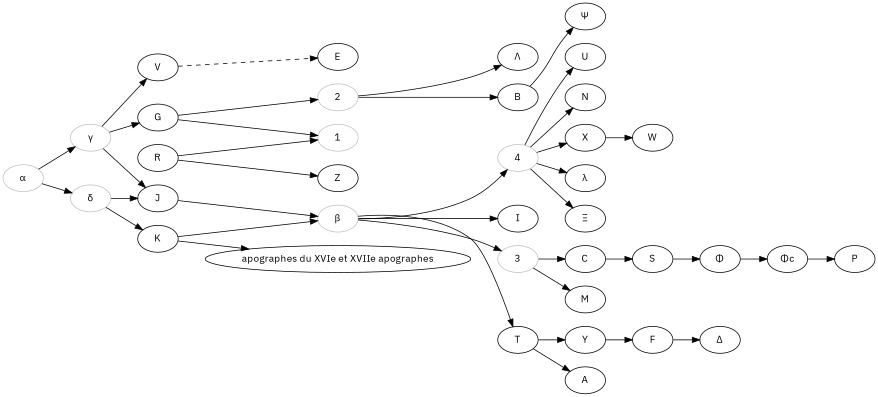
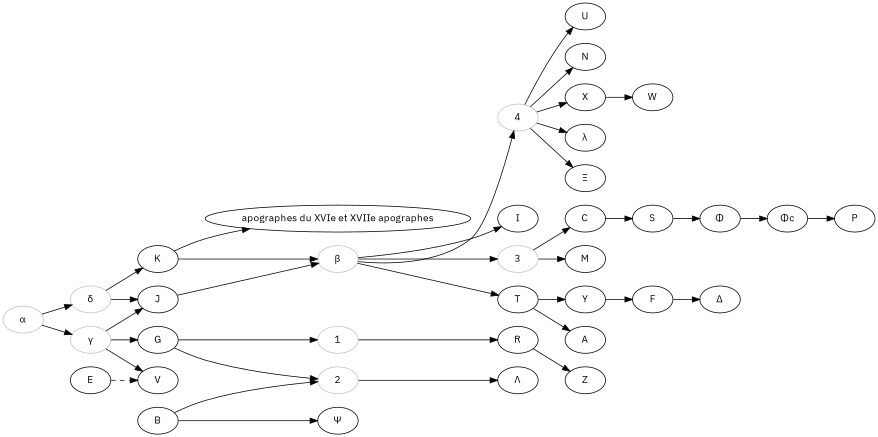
(244, 62) -> (121, 380)
(424, 97) -> (241, 392)
(244, 148) -> (424, 340)
